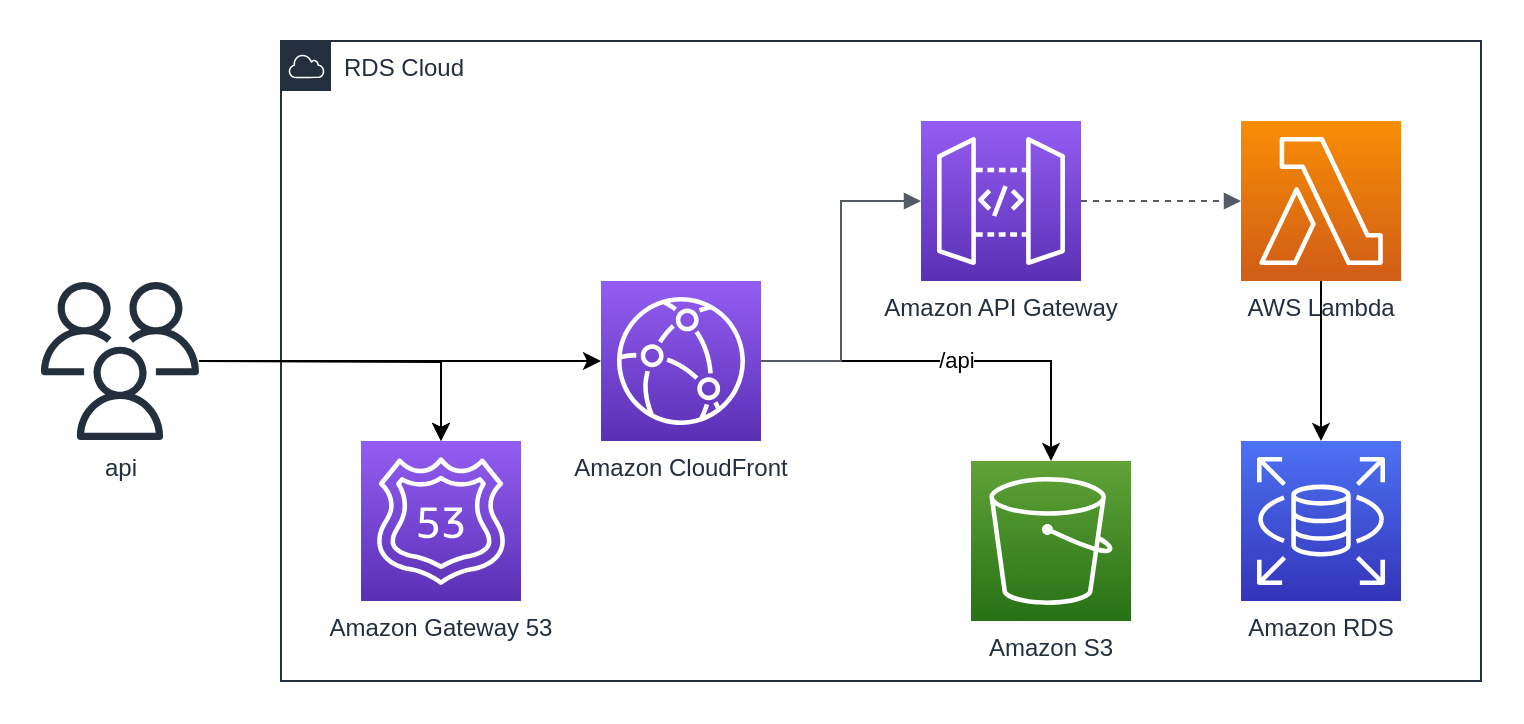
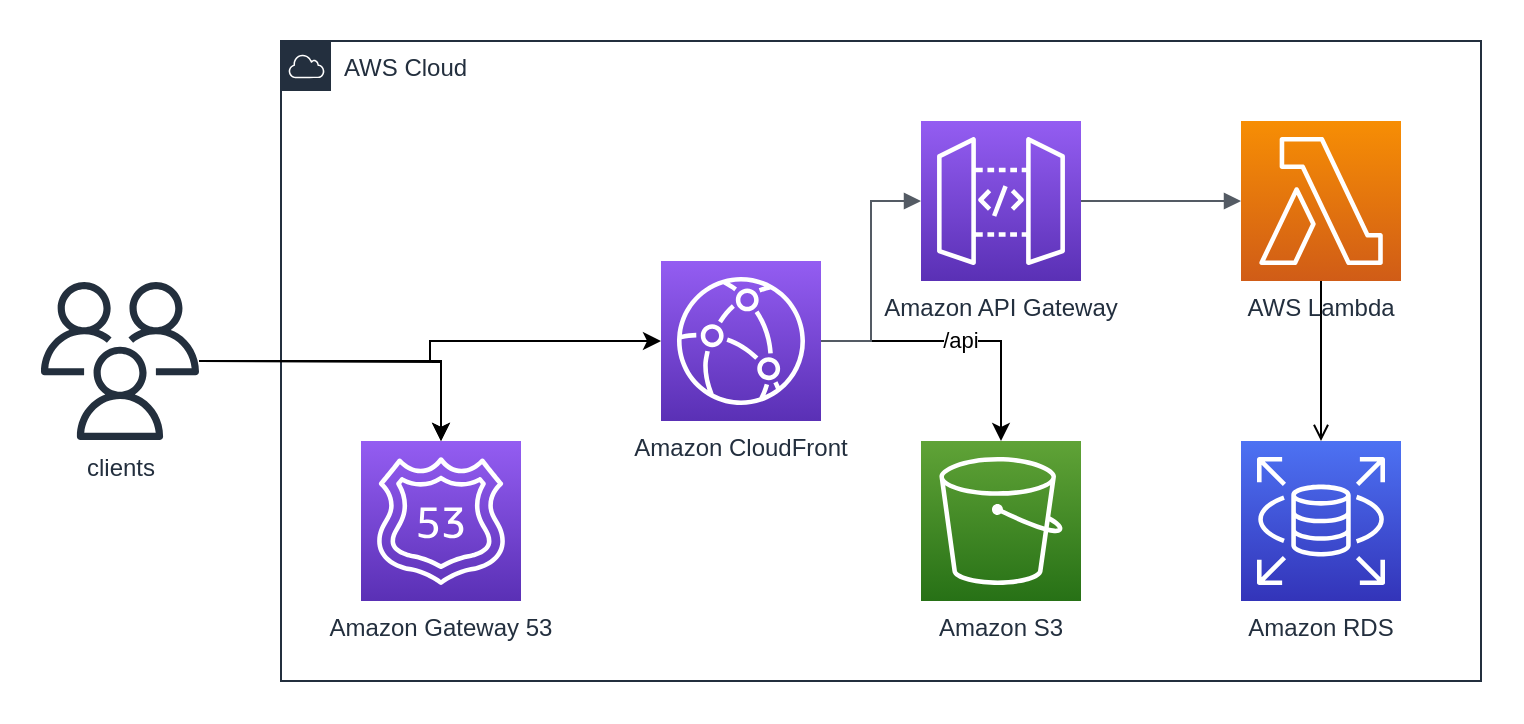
(399, 69) -> (399, 69)
(1154, 201) -> (1154, 201)
(681, 361) -> (741, 341)
(1321, 426) -> (1321, 428)
(122, 469) -> (122, 469)
(1051, 541) -> (1001, 521)
